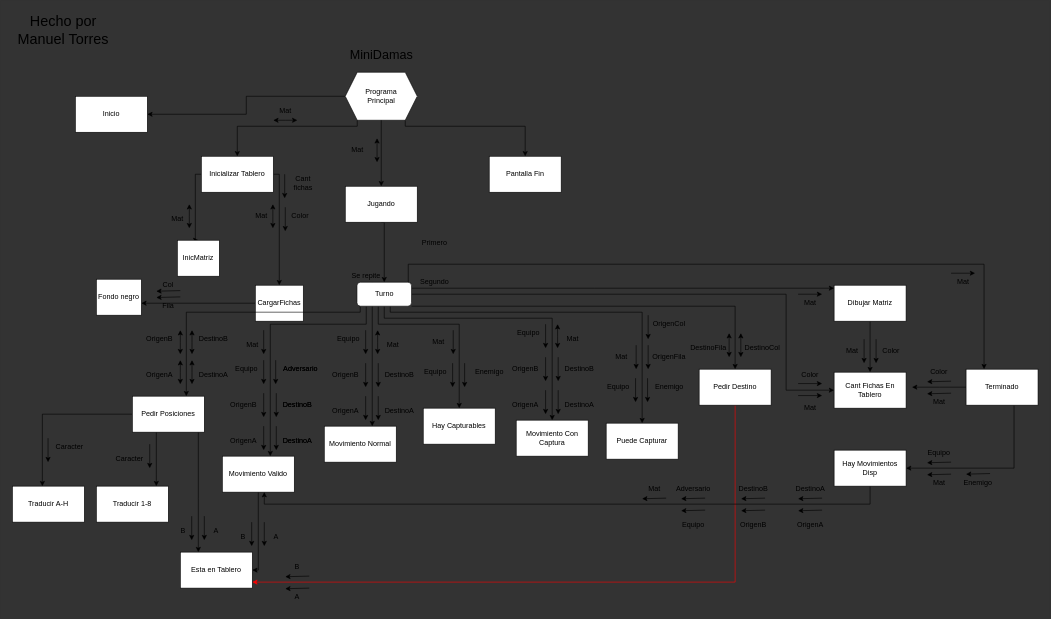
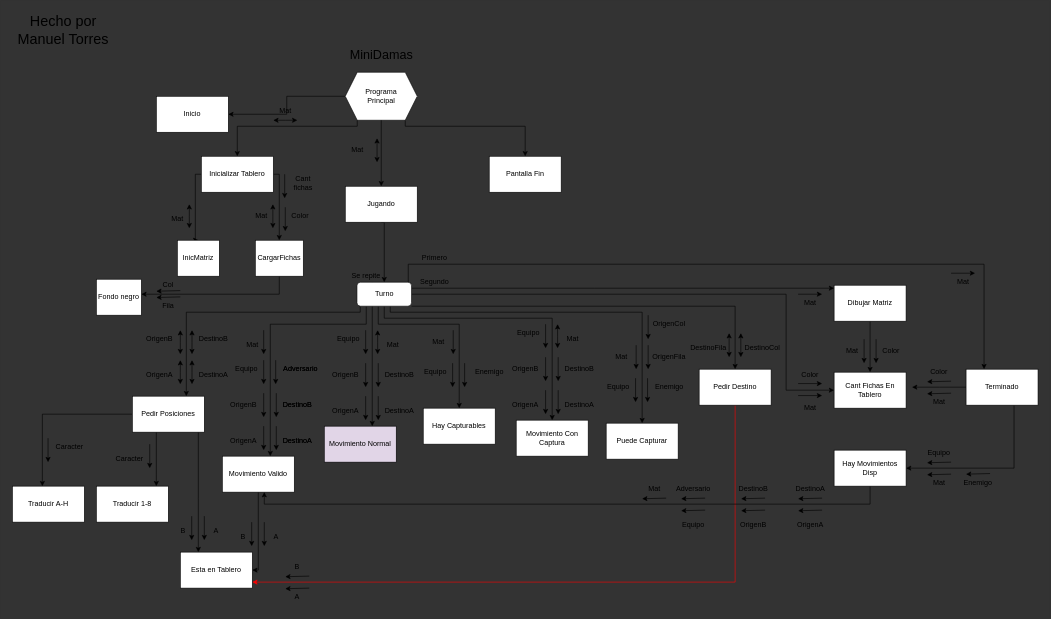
(111, 114) -> (192, 114)
(435, 243) -> (435, 258)
(279, 303) -> (279, 258)
(360, 444) -> (360, 444)
